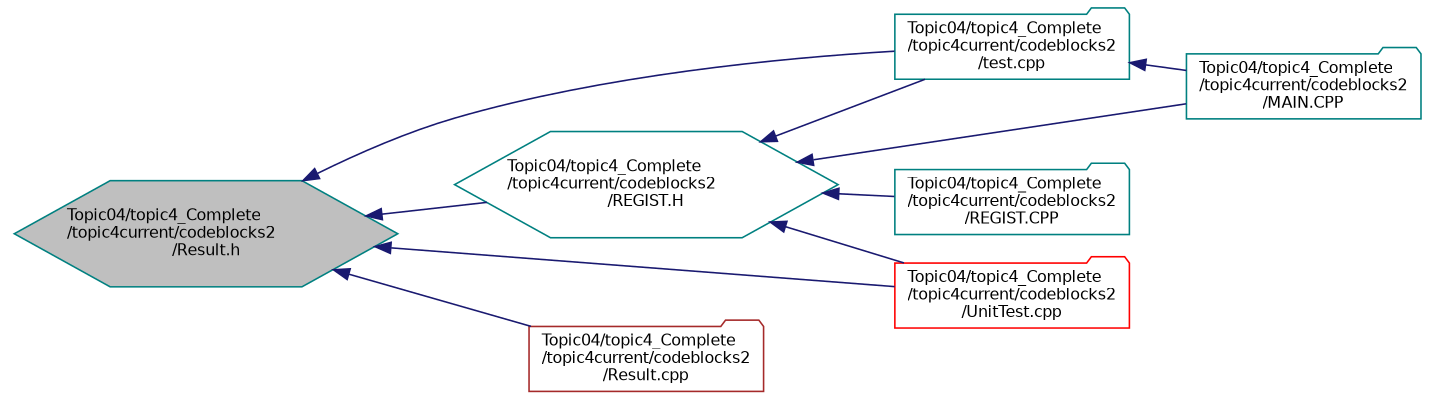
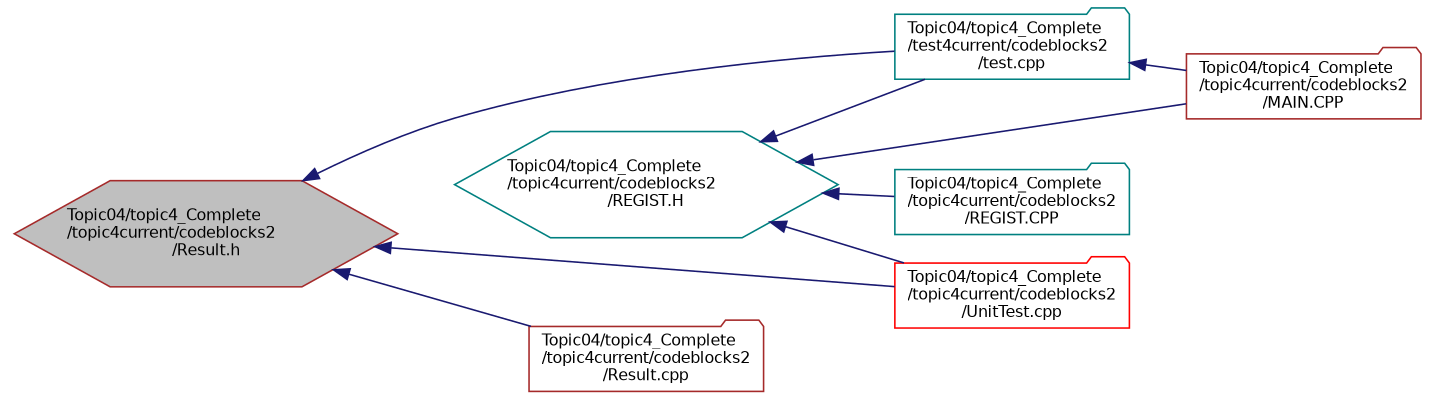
(1012, 47) -> (1012, 47)
(1304, 86) -> (1304, 86)
(434, 208) -> none
(206, 234) -> (206, 234)
